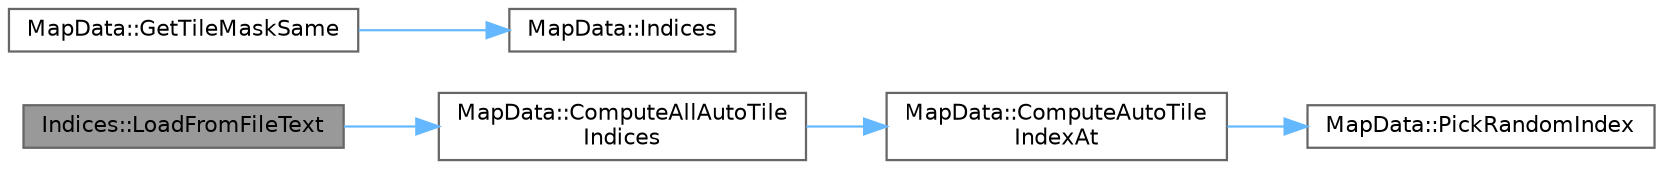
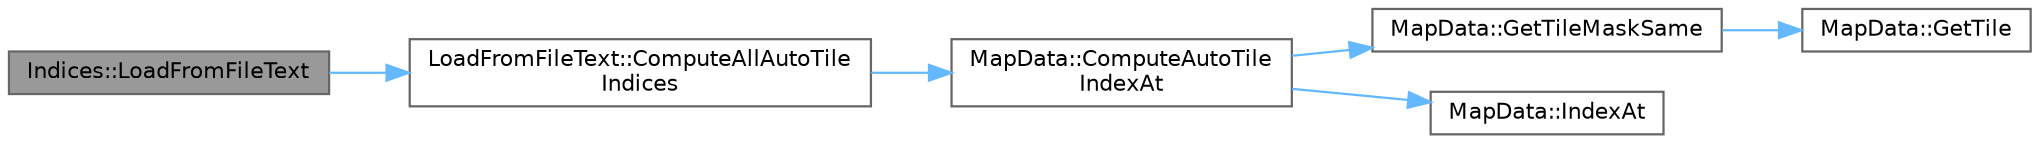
(622, 30) -> (1916, 30)
none -> (1321, 53)
(622, 126) -> (640, 73)
(1481, 126) -> (1547, 113)
